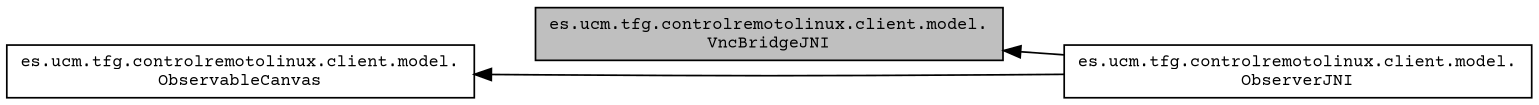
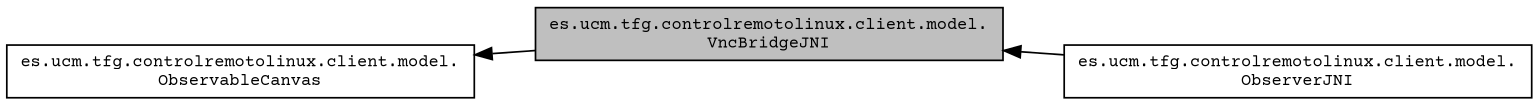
(778, 76) -> (514, 52)
